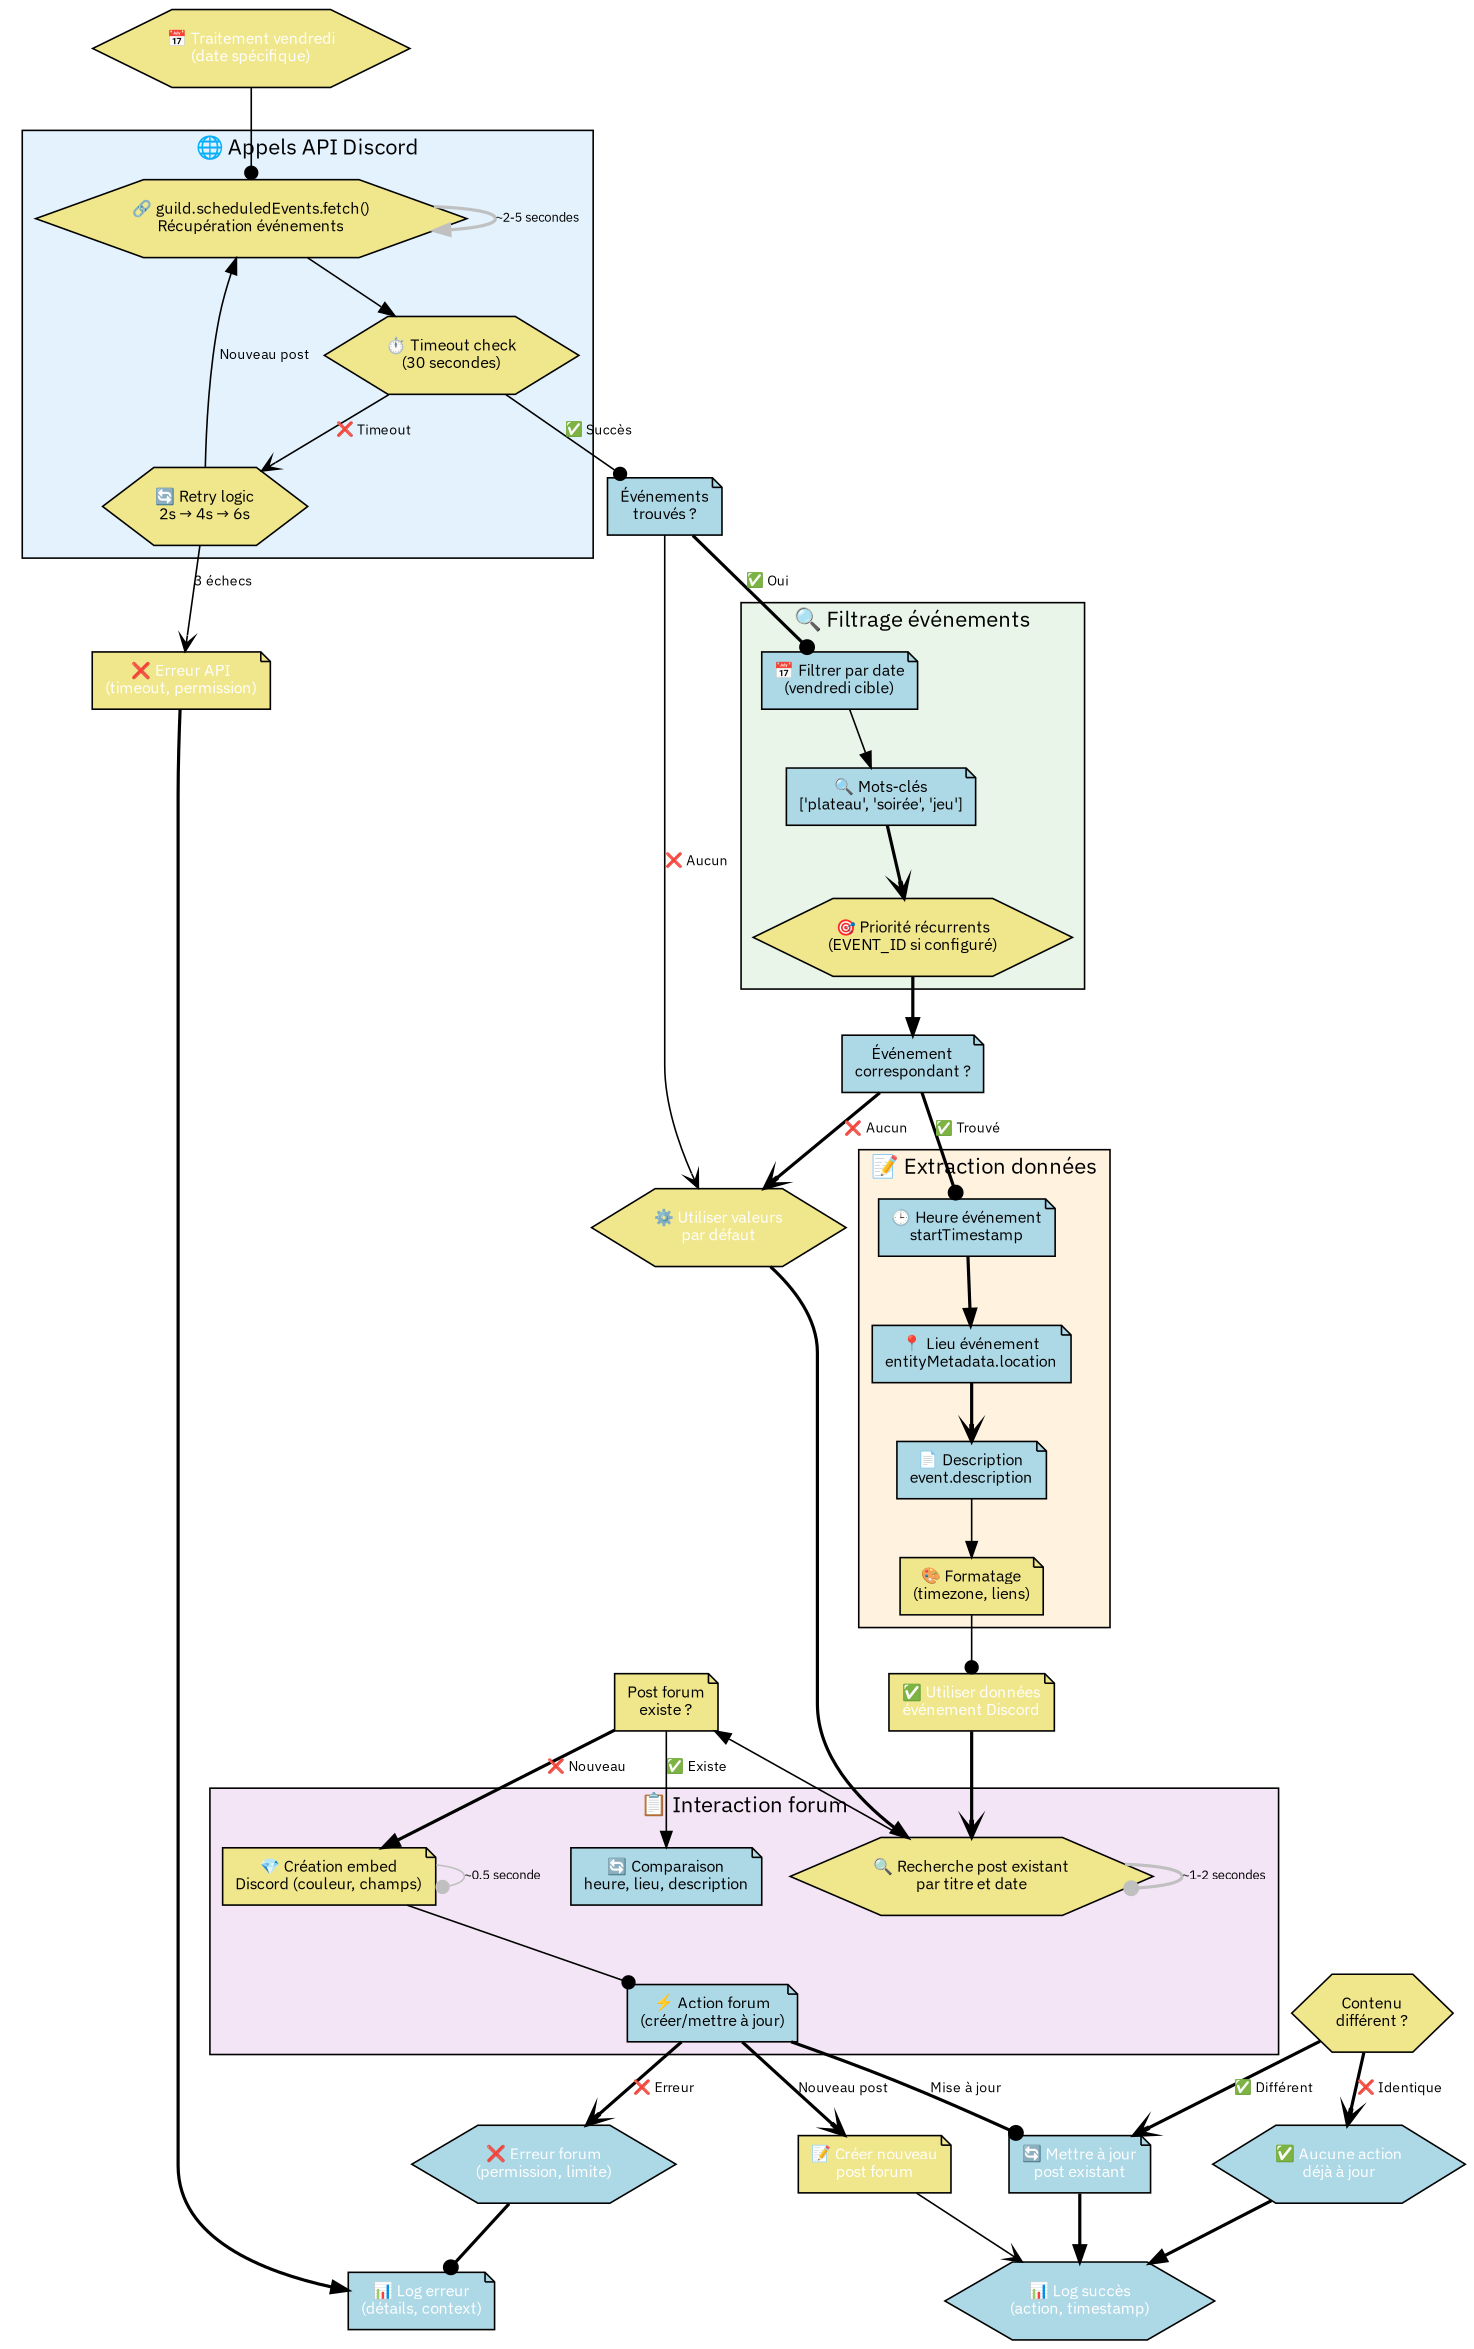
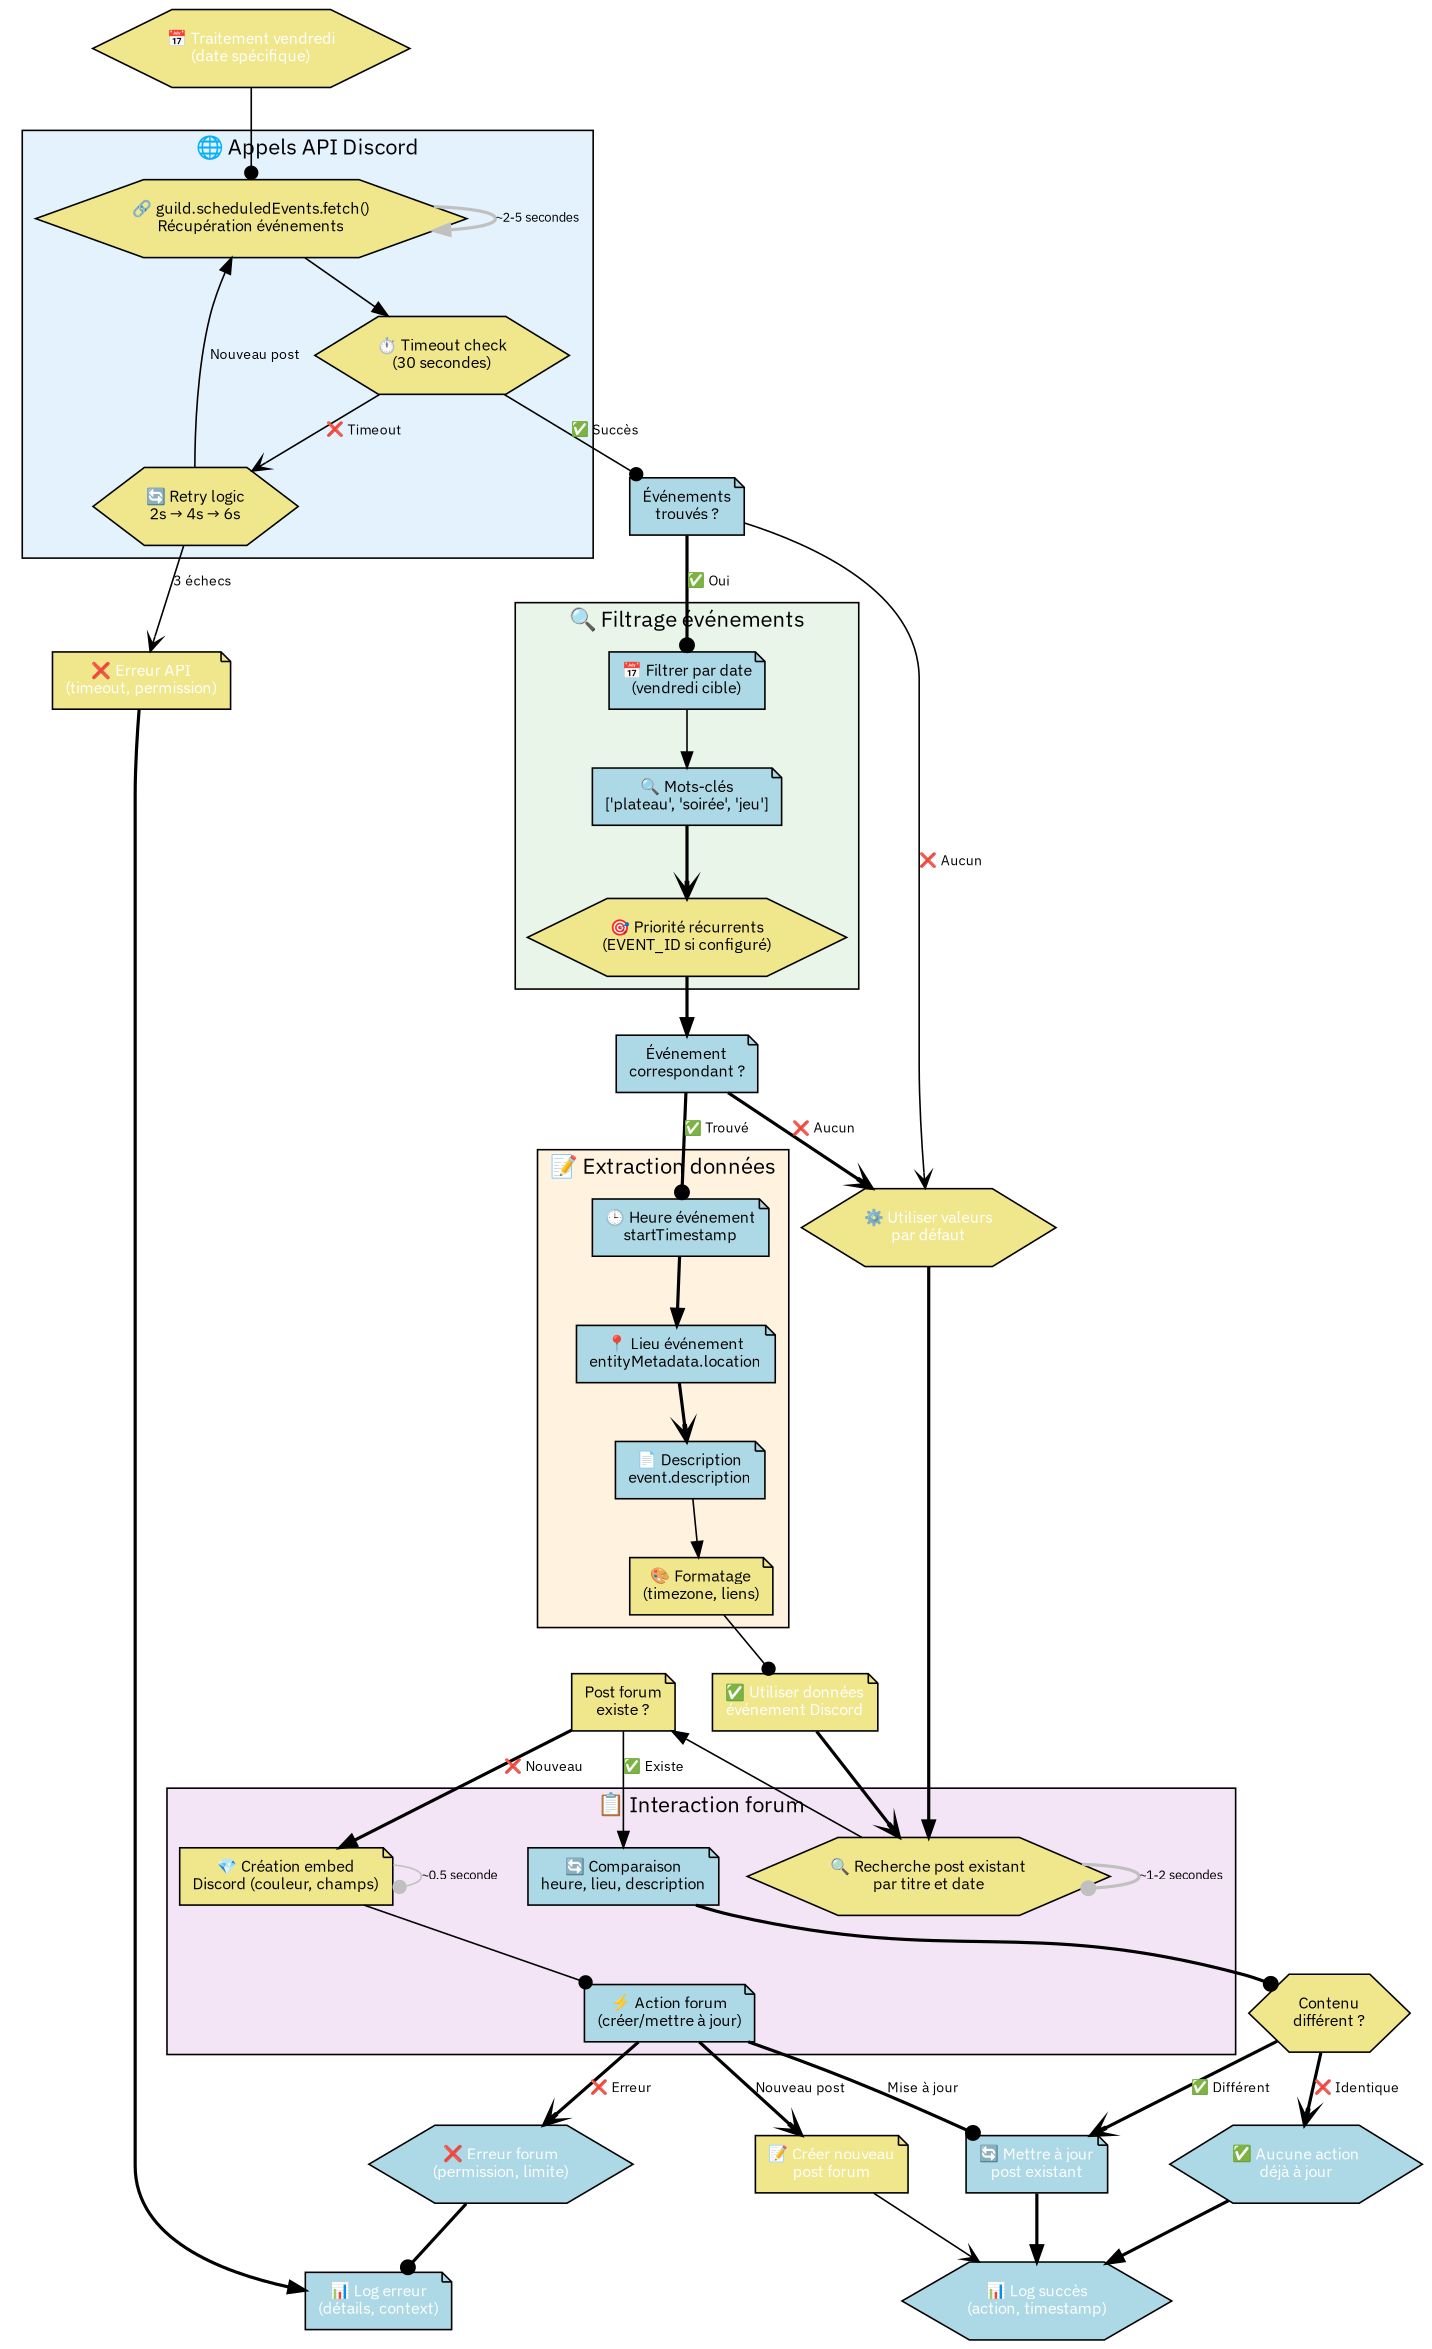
none -> (980, 1942)
